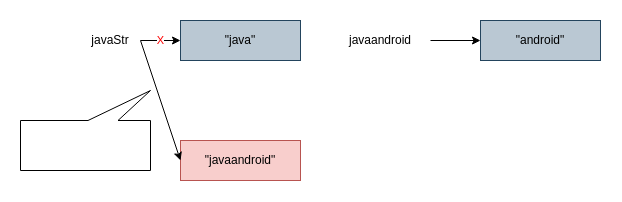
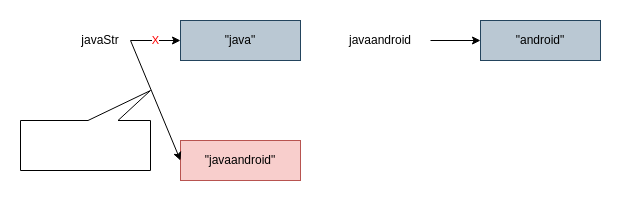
(111, 41) -> (101, 41)
